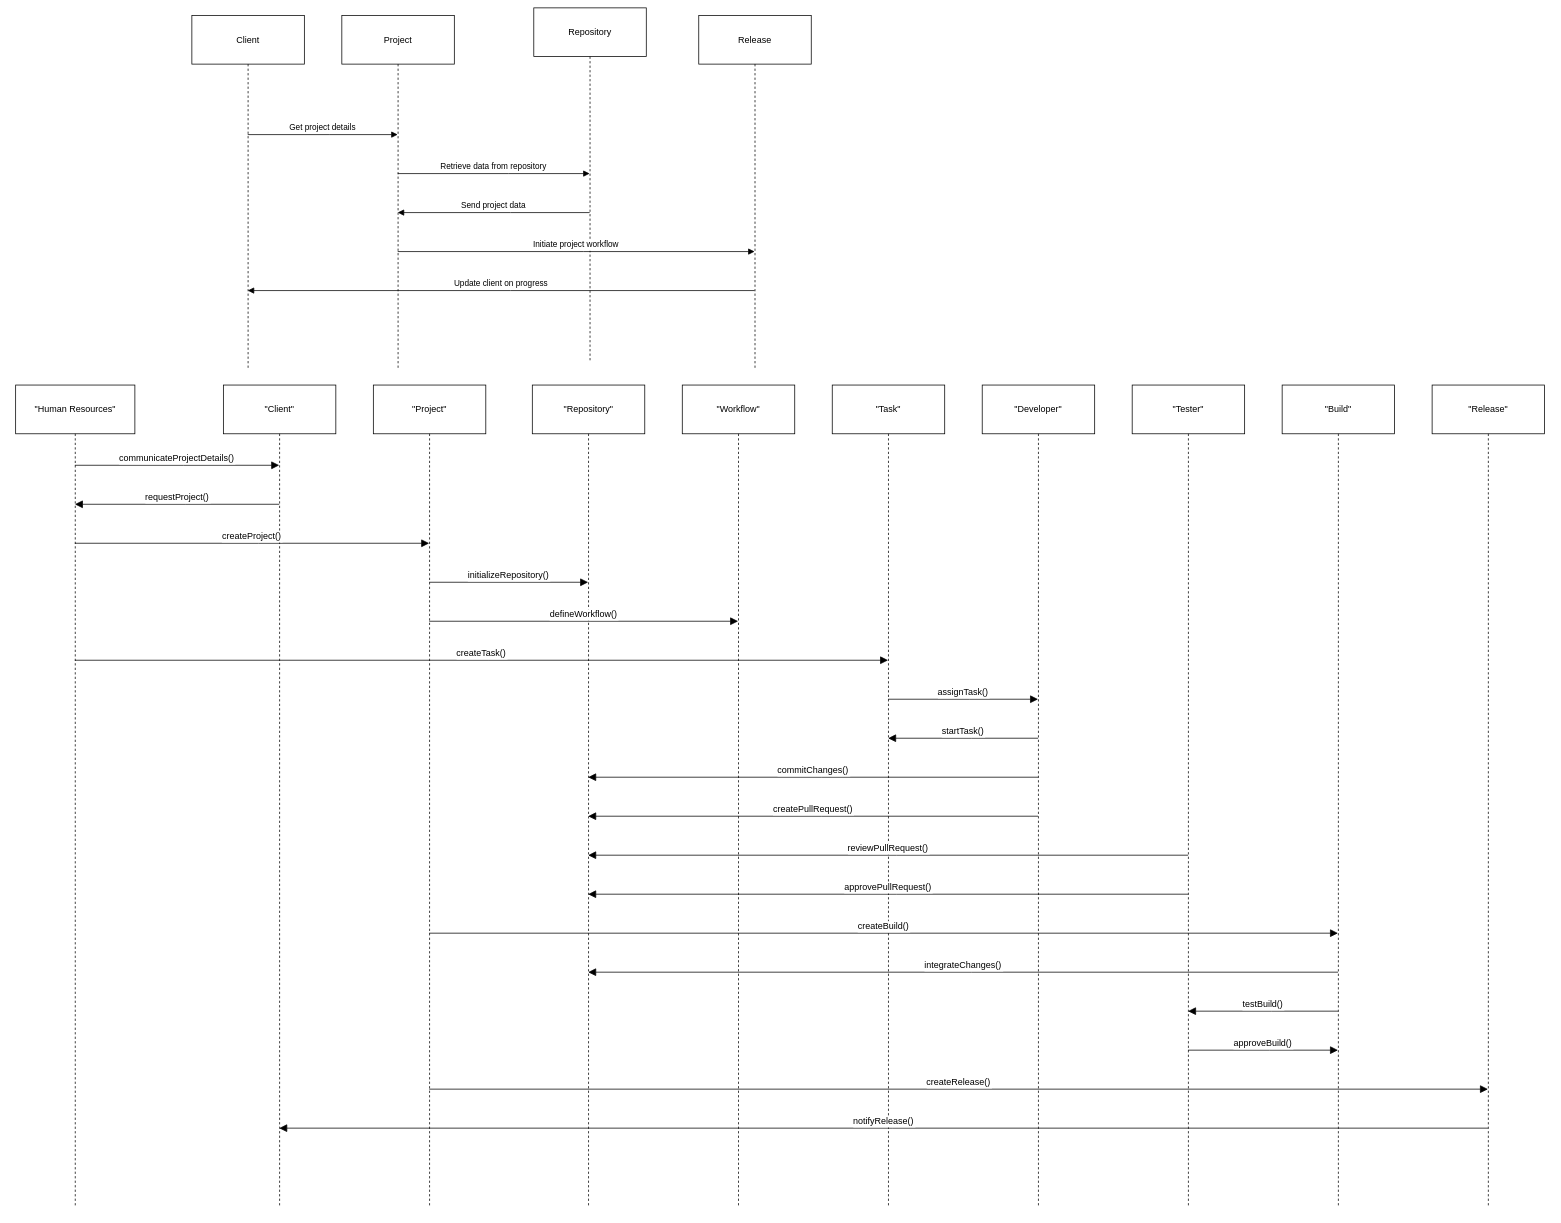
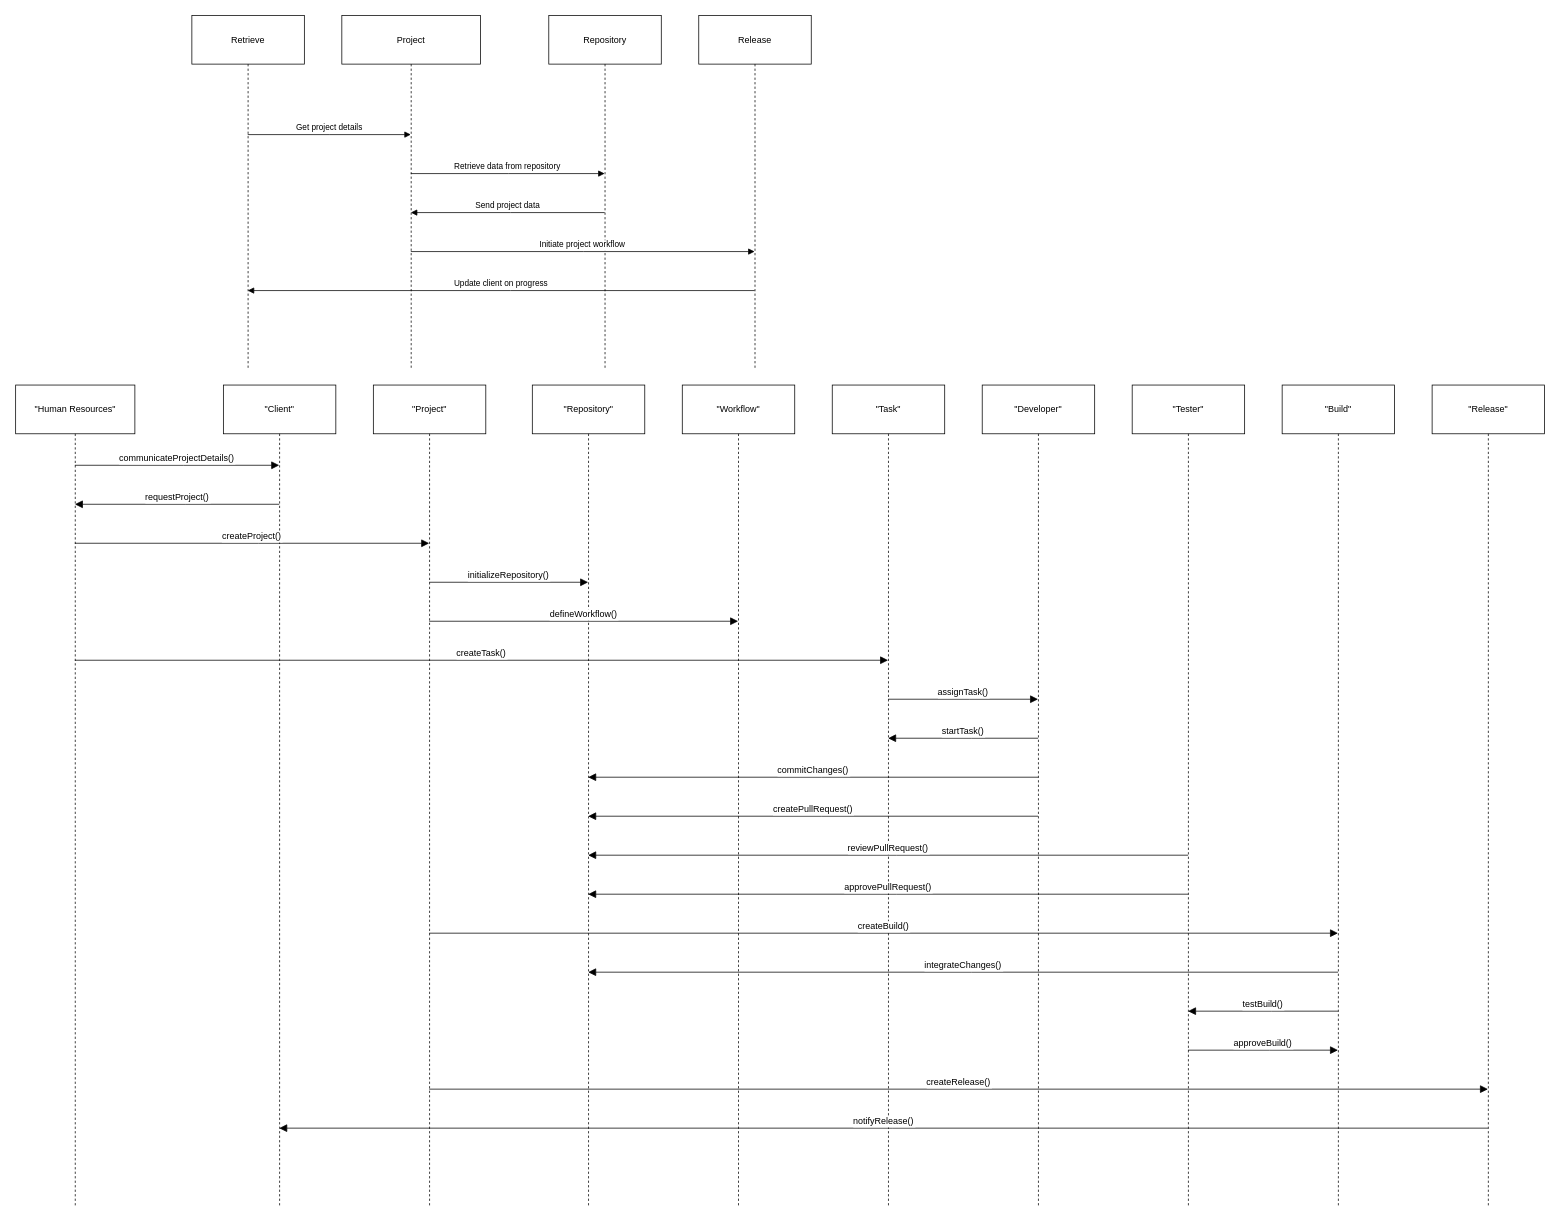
(248, 40) -> (248, 40)
(590, 185) -> (605, 192)
(398, 192) -> (411, 192)
